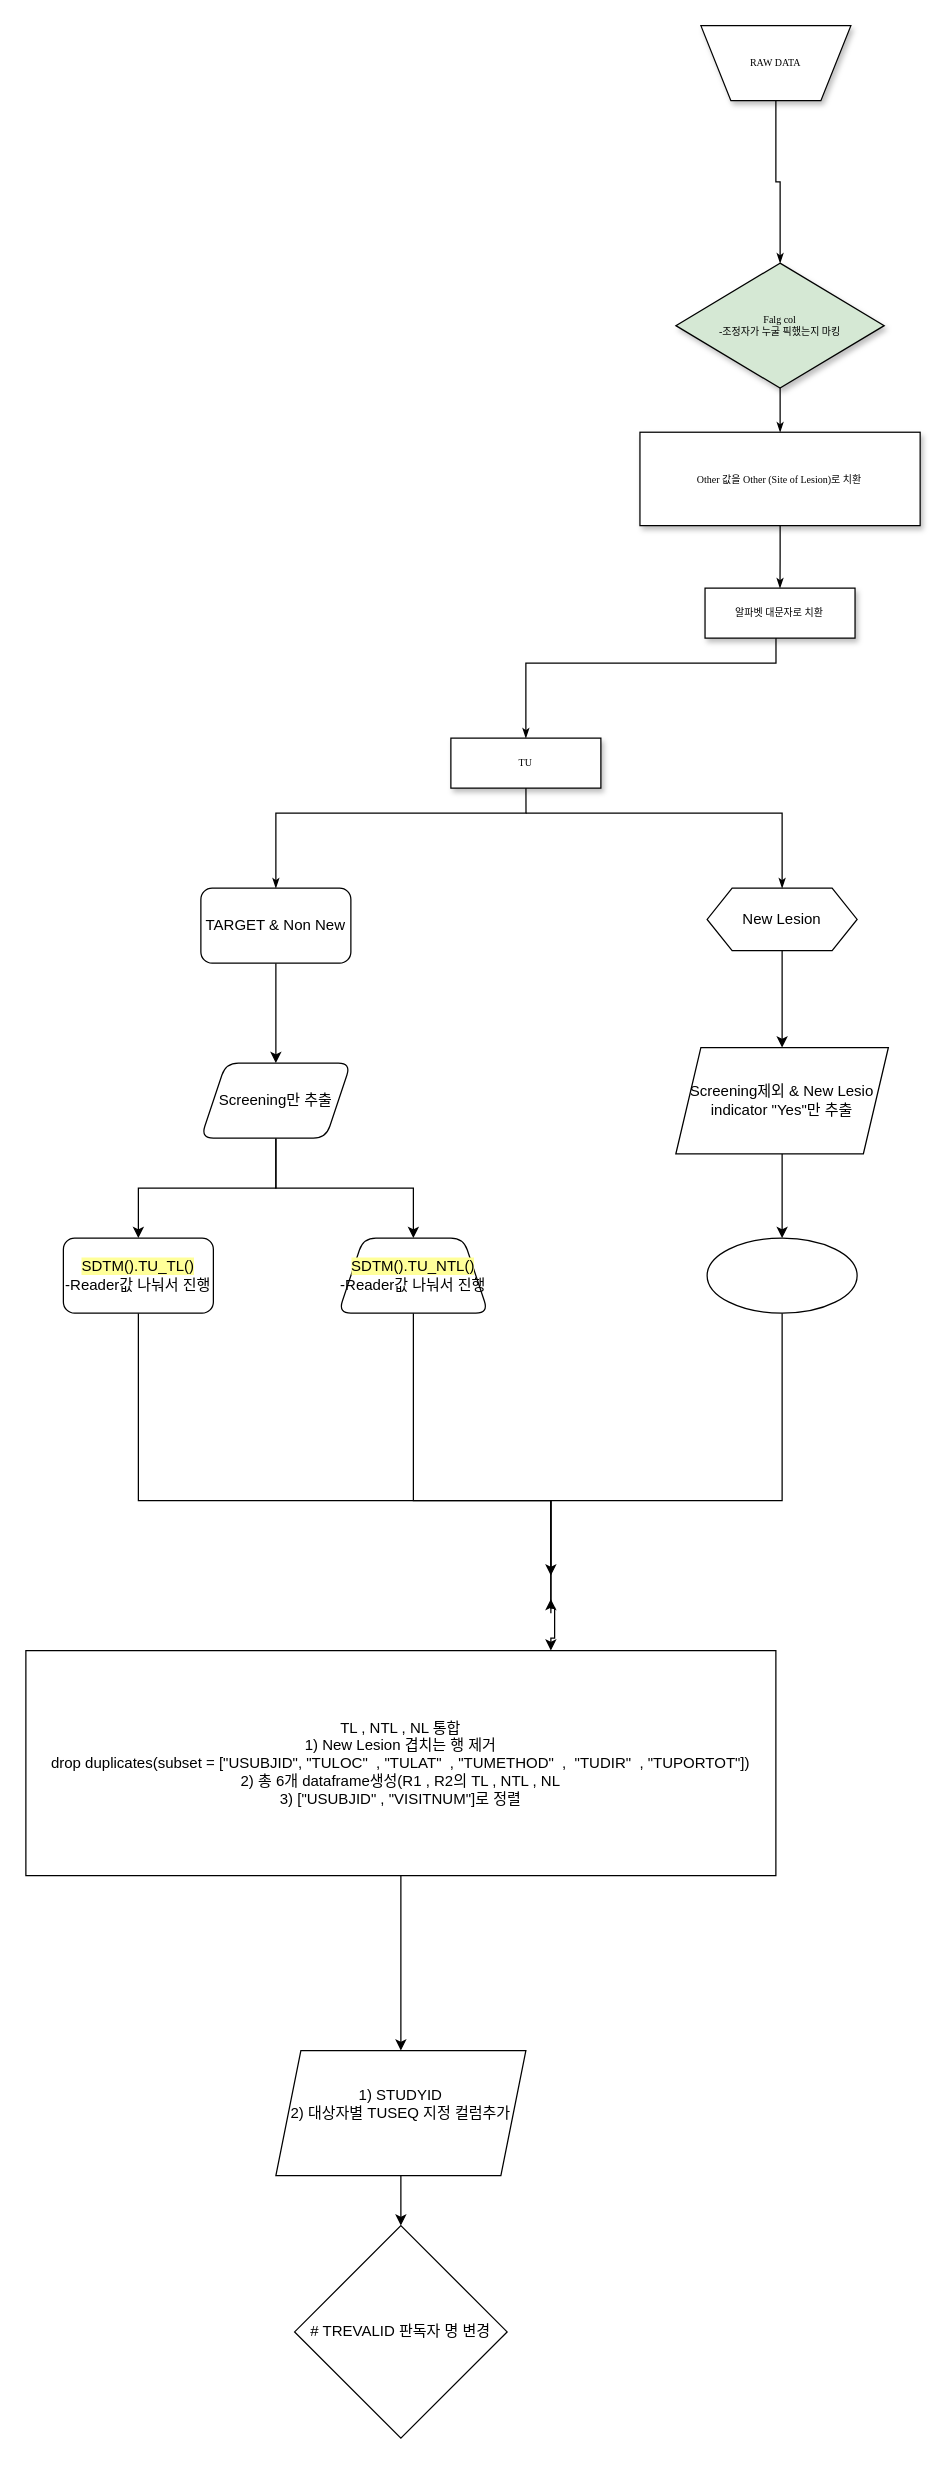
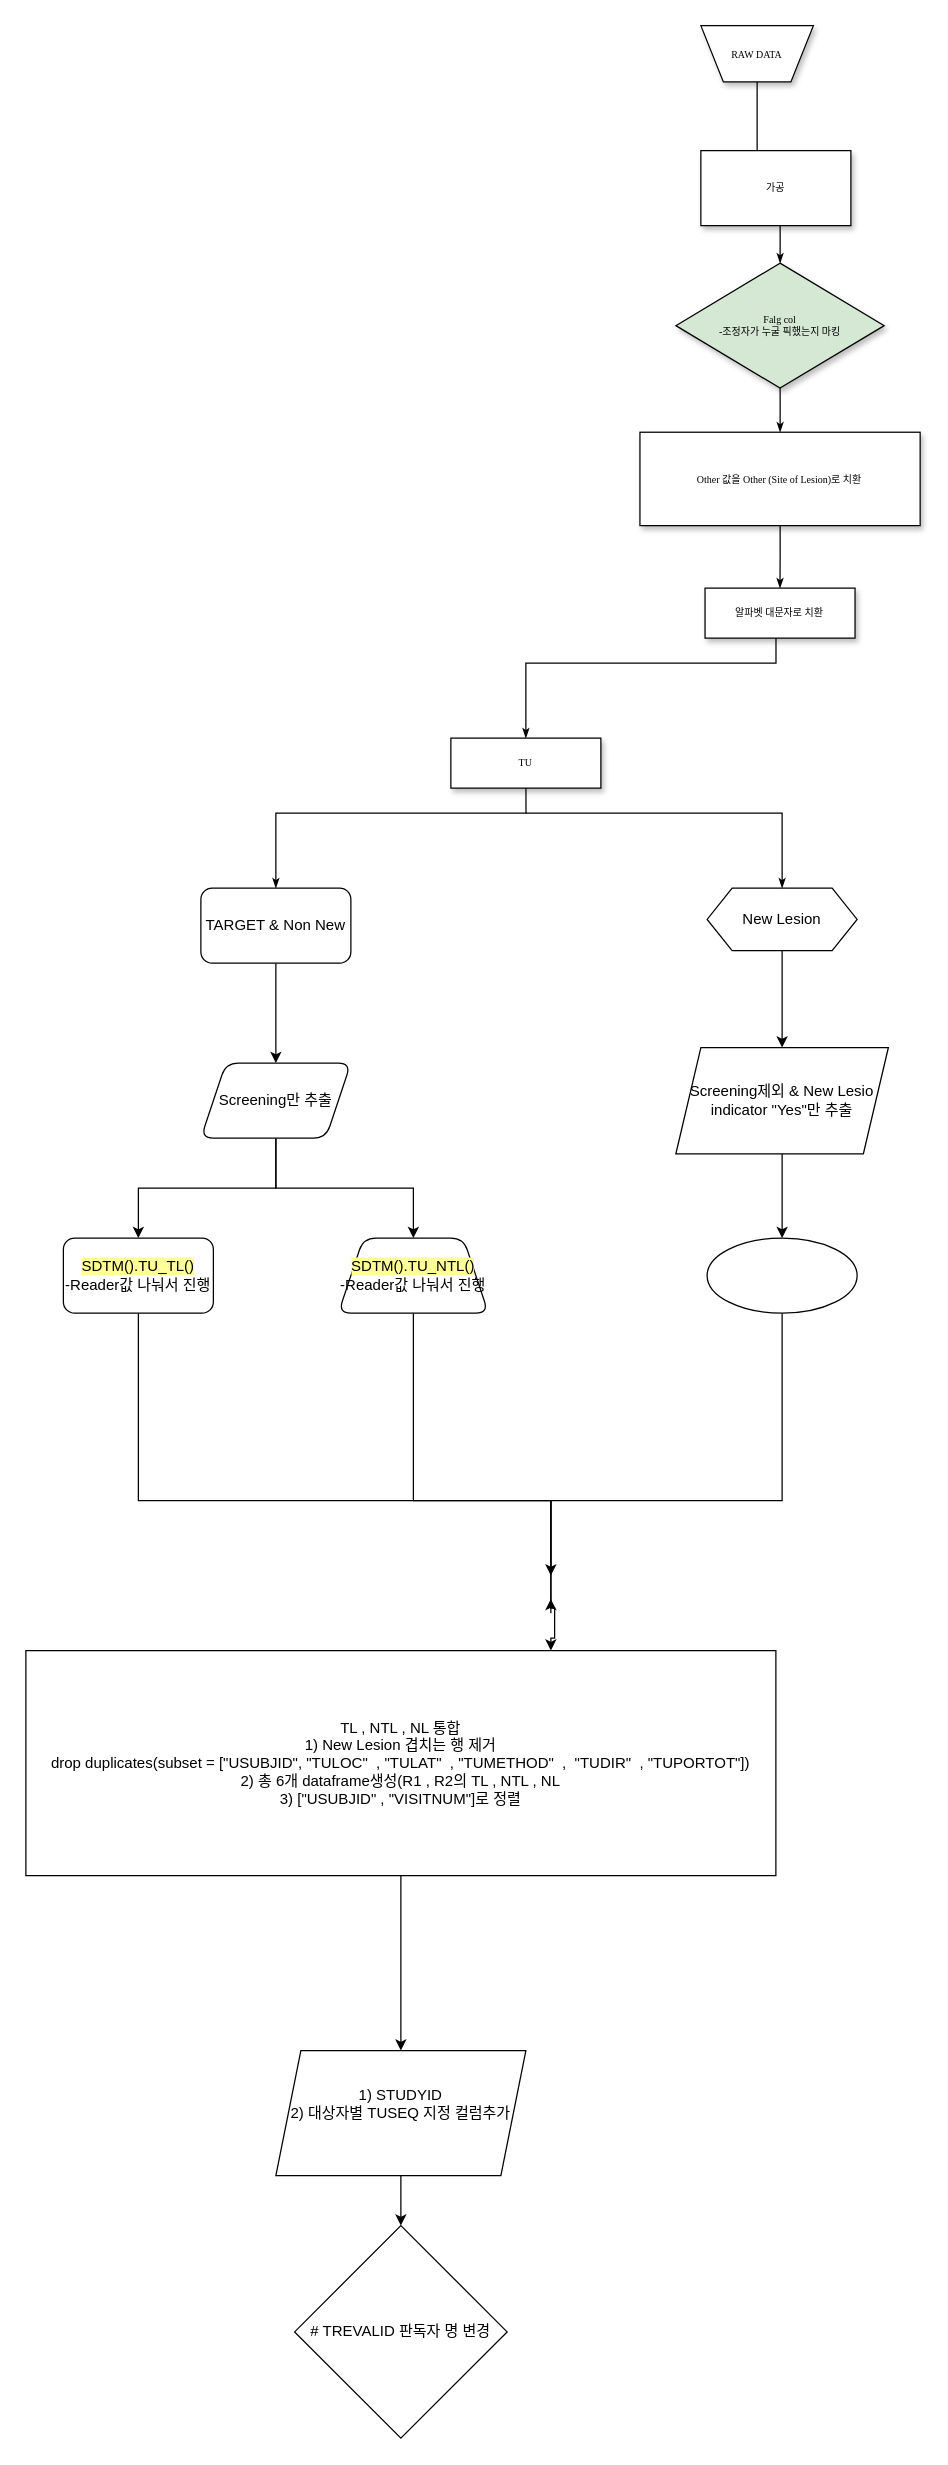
(776, 63) -> (757, 54)
none -> (776, 188)
